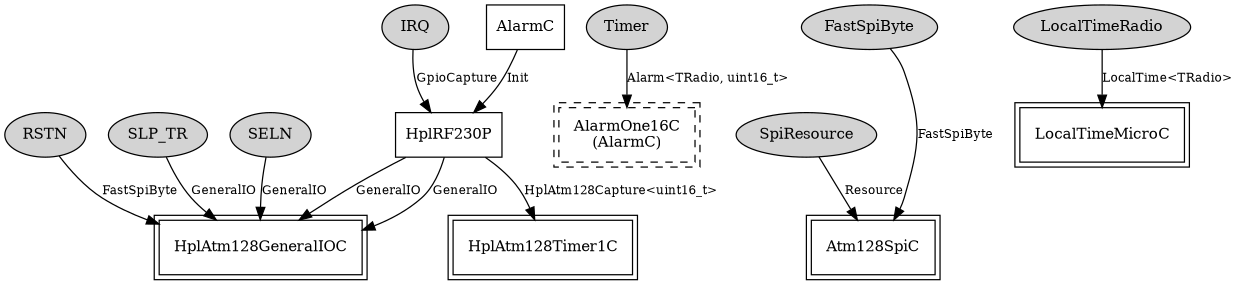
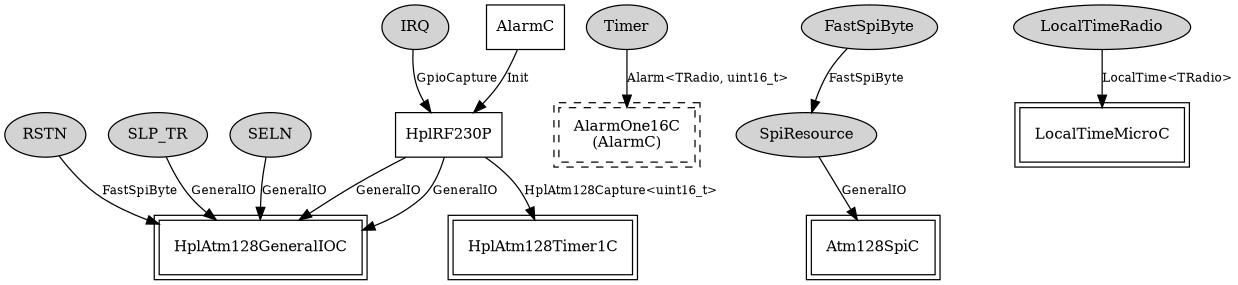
(917, 127) -> (828, 73)
(874, 191) -> (874, 191)
